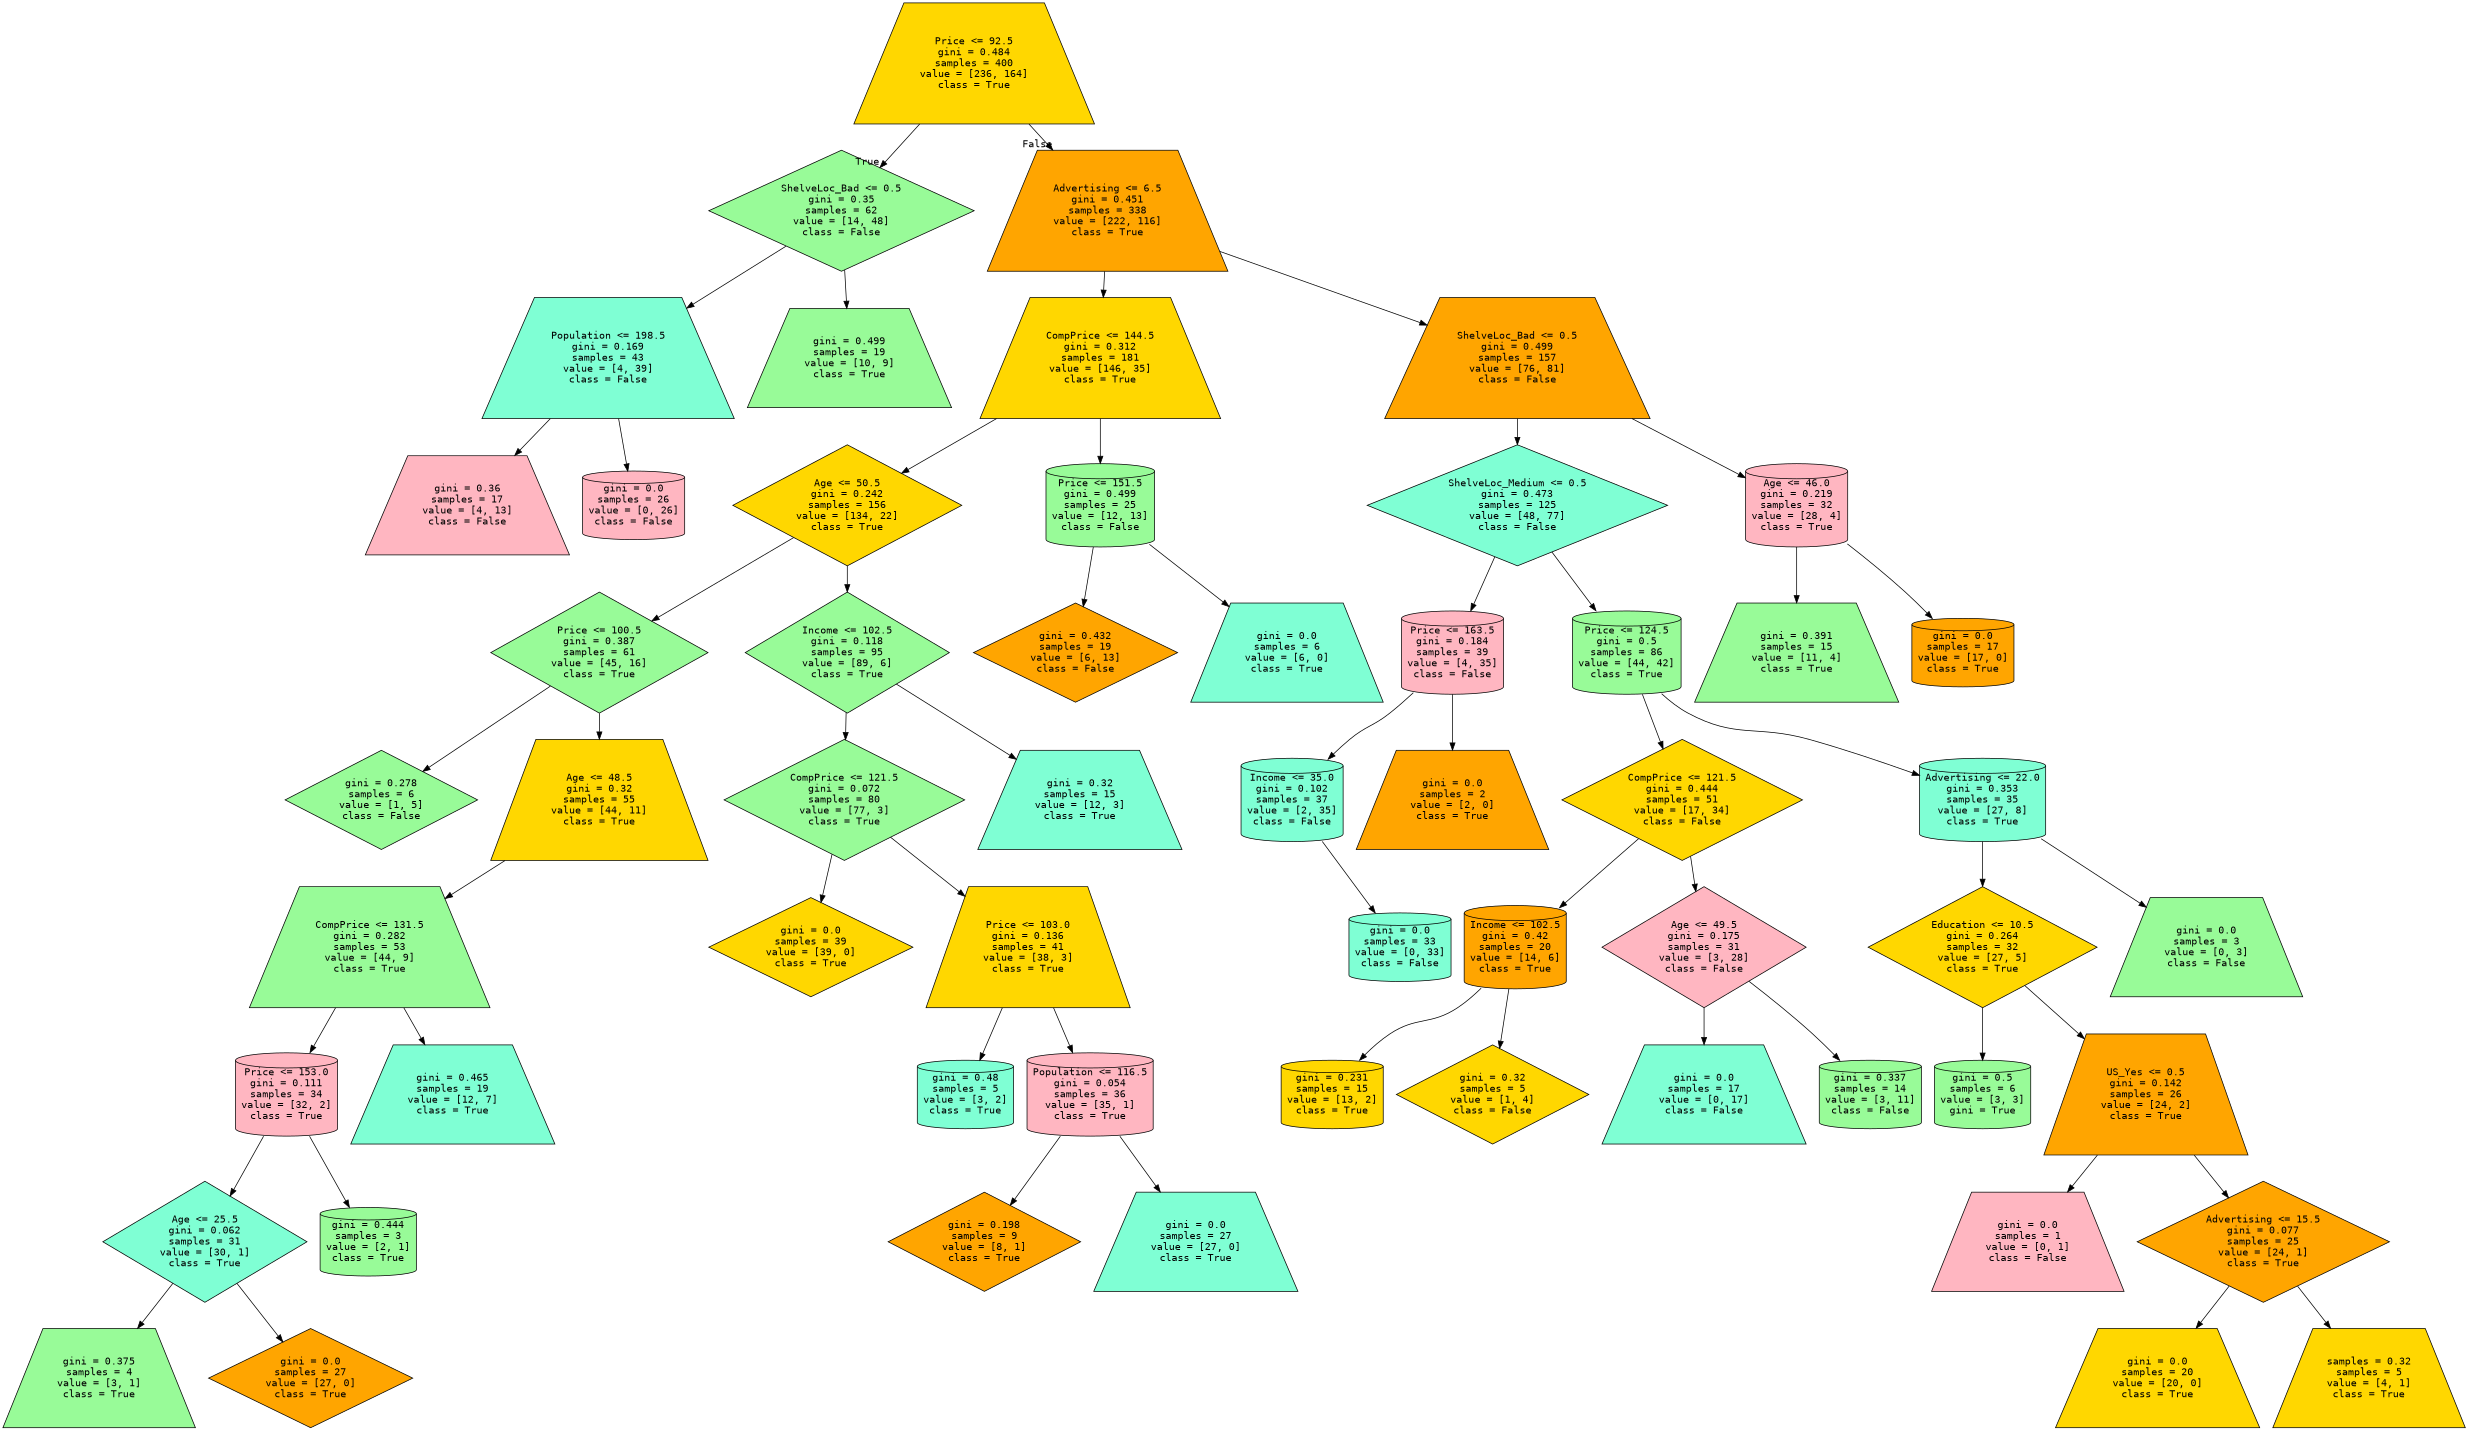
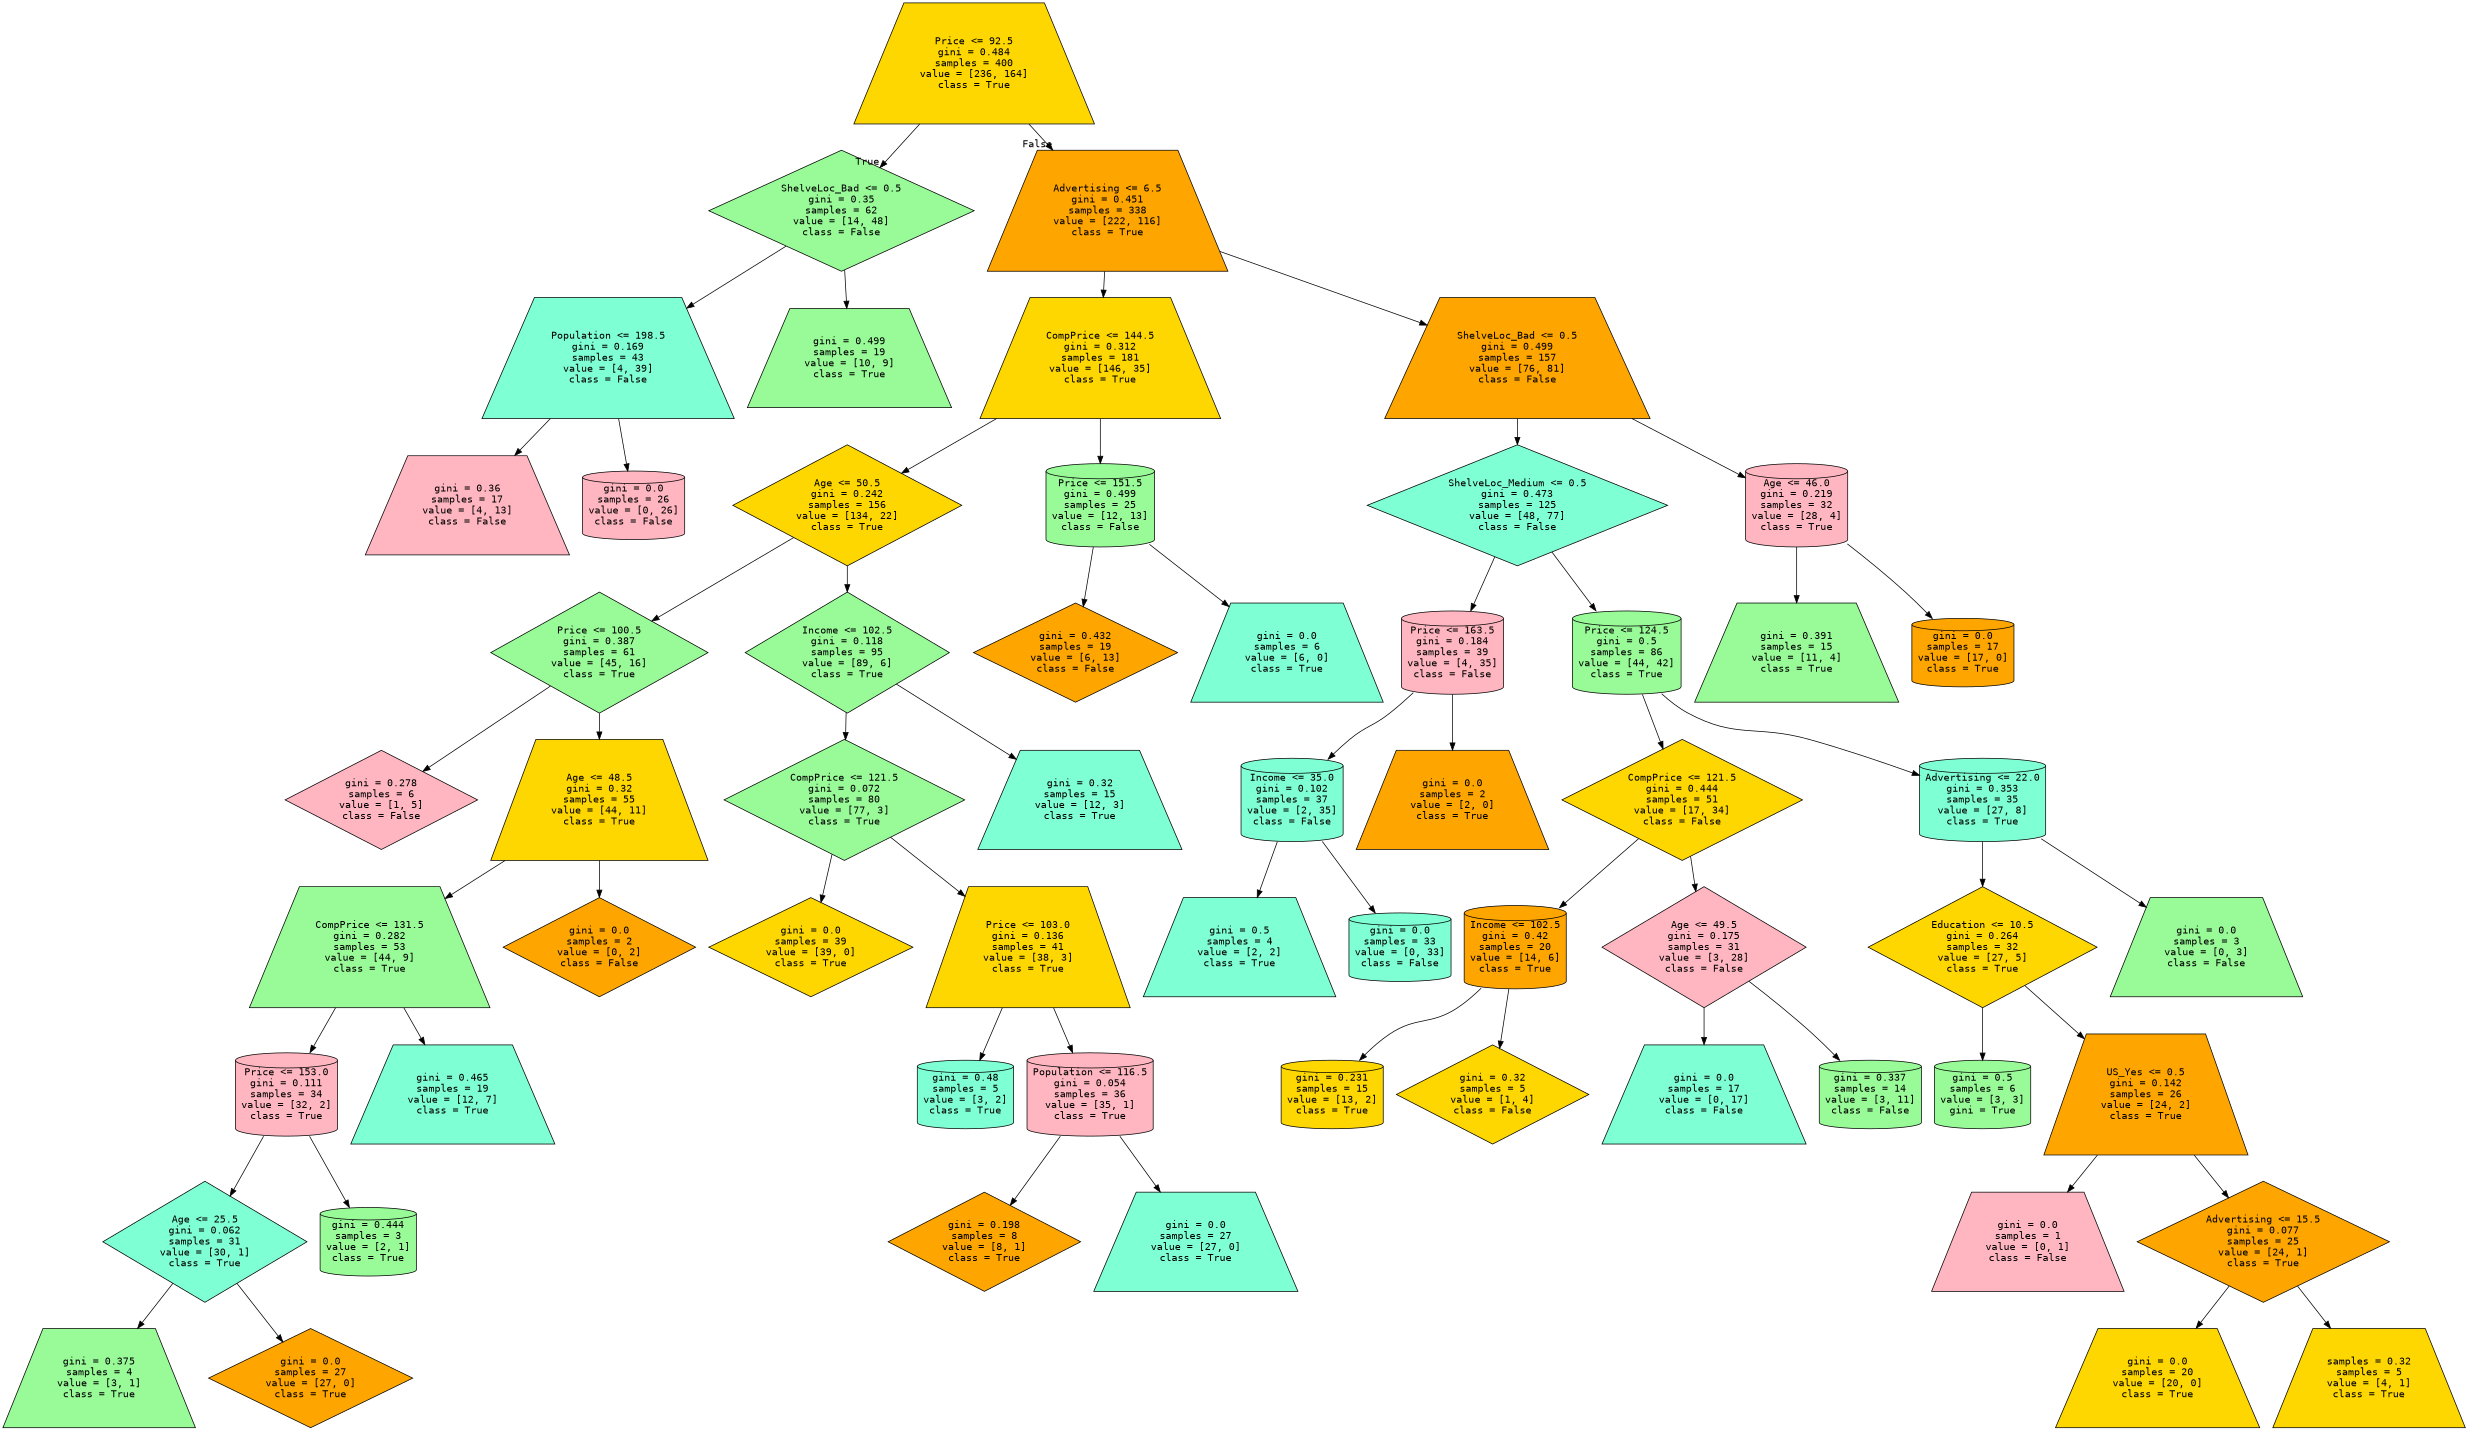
(381, 800) -> (381, 800)
none -> (599, 947)
none -> (1240, 947)
(984, 1242) -> (984, 1242)
